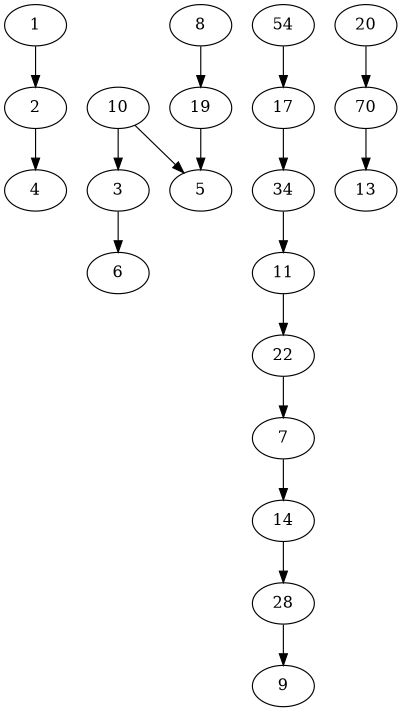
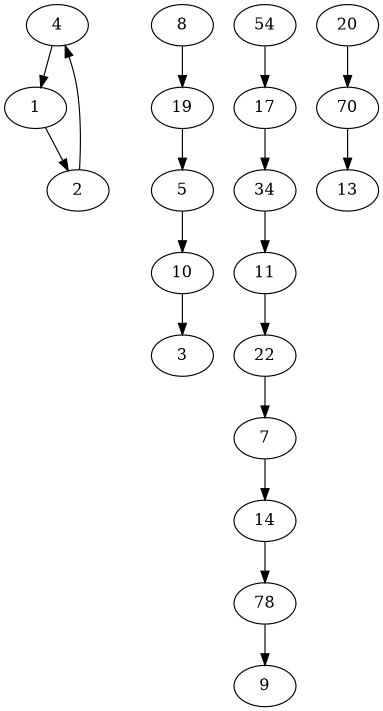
none -> (48, 61)
(155, 145) -> (182, 226)
(118, 273) -> none
(283, 603) -> (265, 603)
